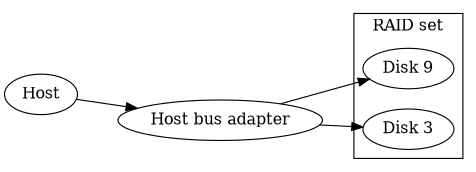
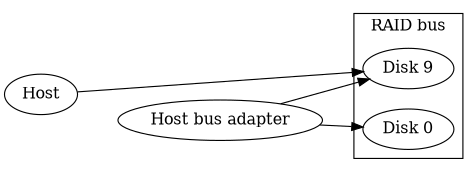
(408, 26) -> (408, 26)
(101, 103) -> (215, 82)
(408, 129) -> (408, 129)
